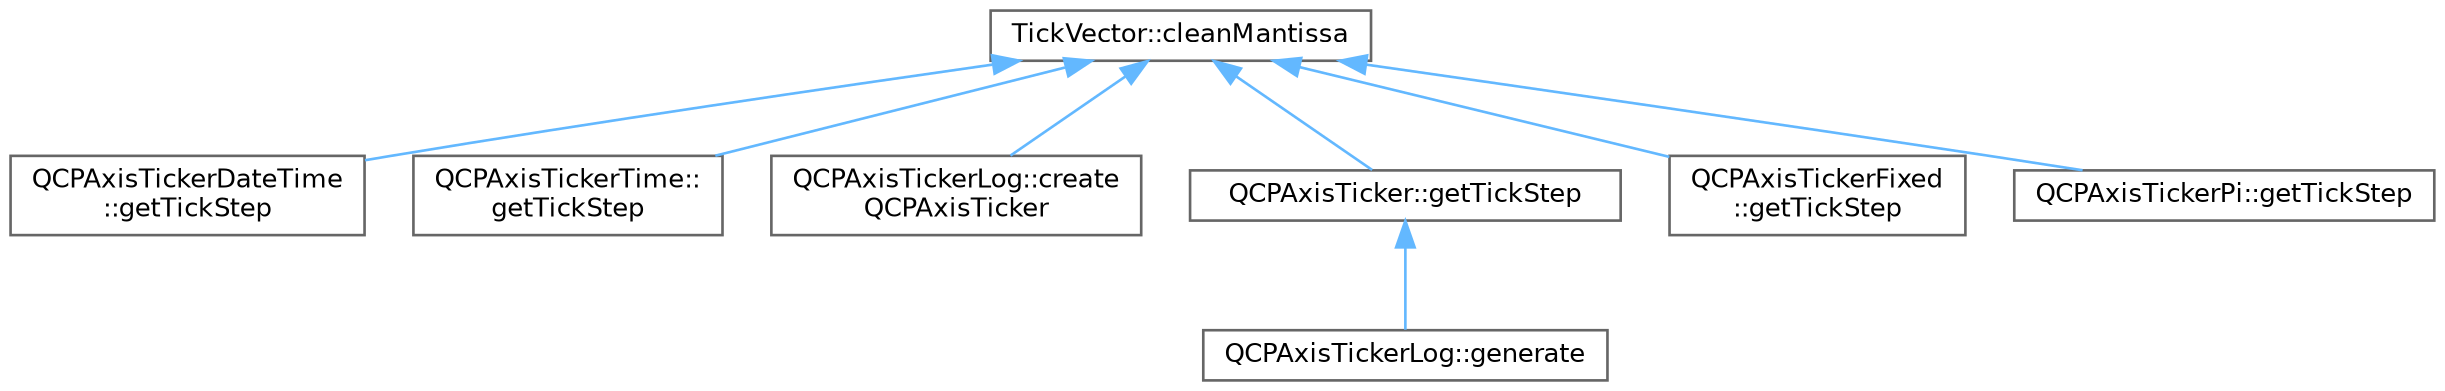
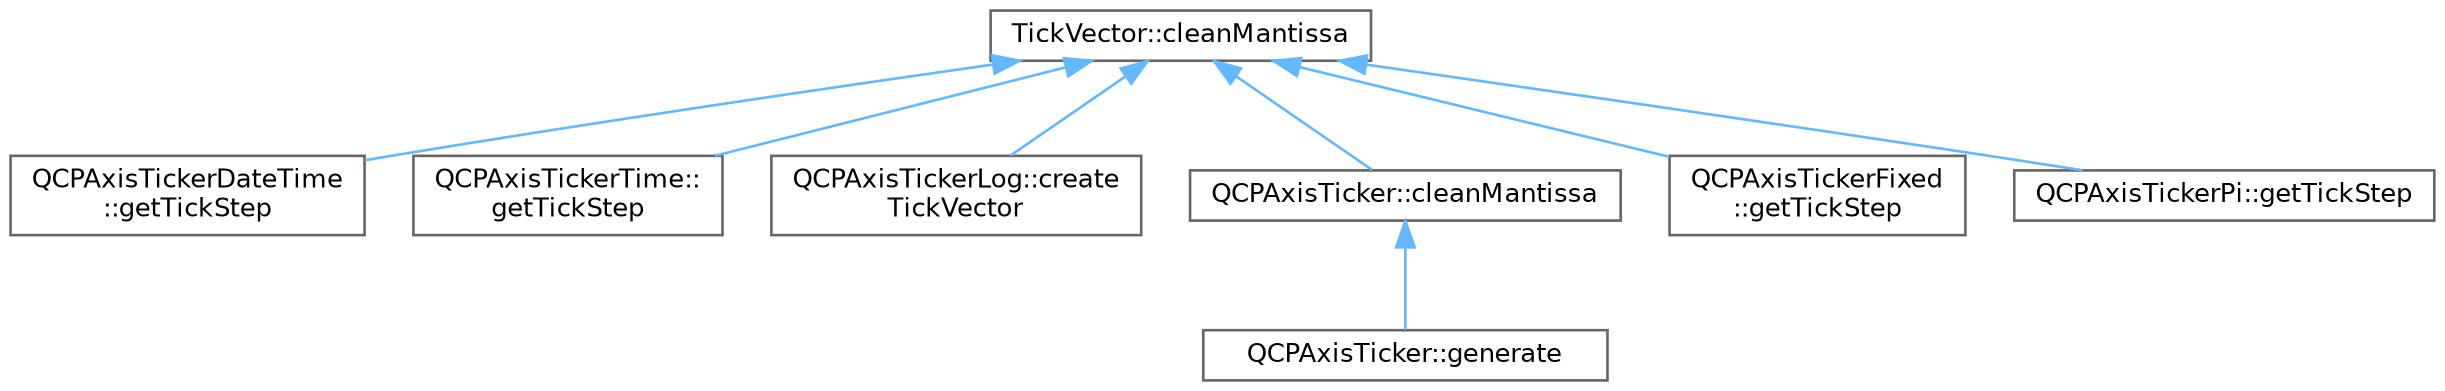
(956, 195) -> (956, 195)
(1405, 195) -> (1405, 195)
(1405, 355) -> (1405, 355)
